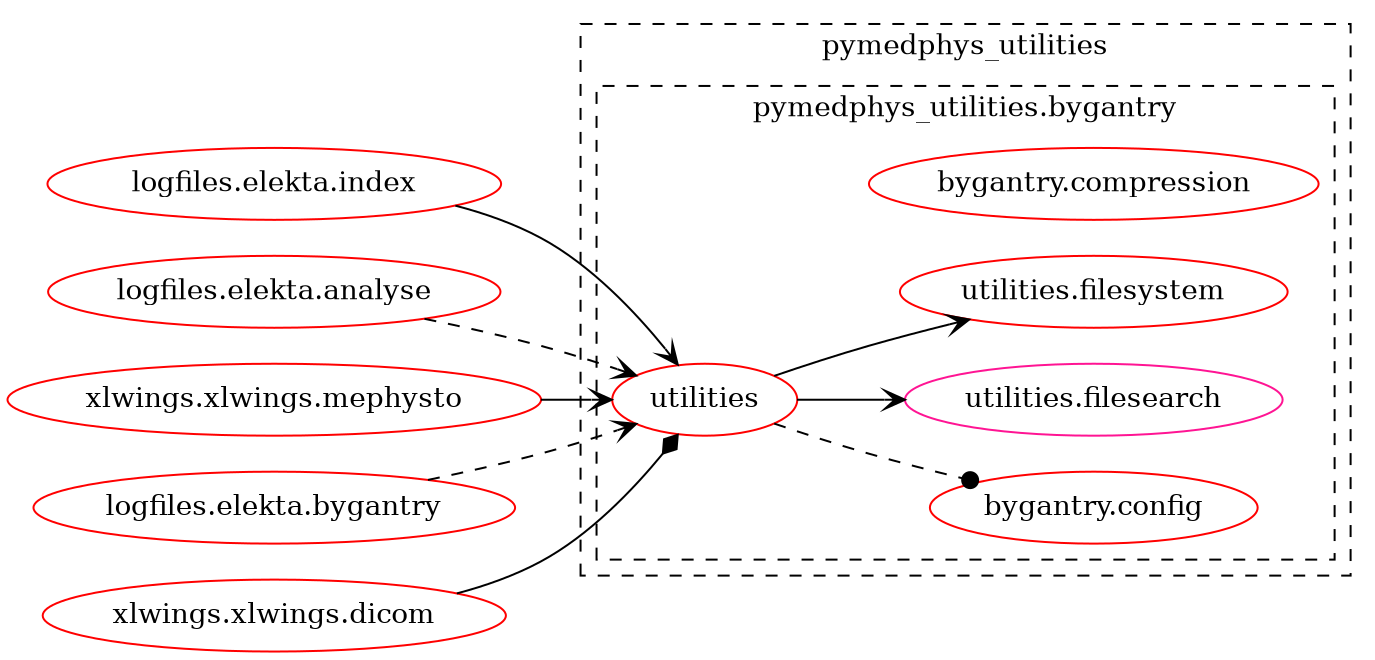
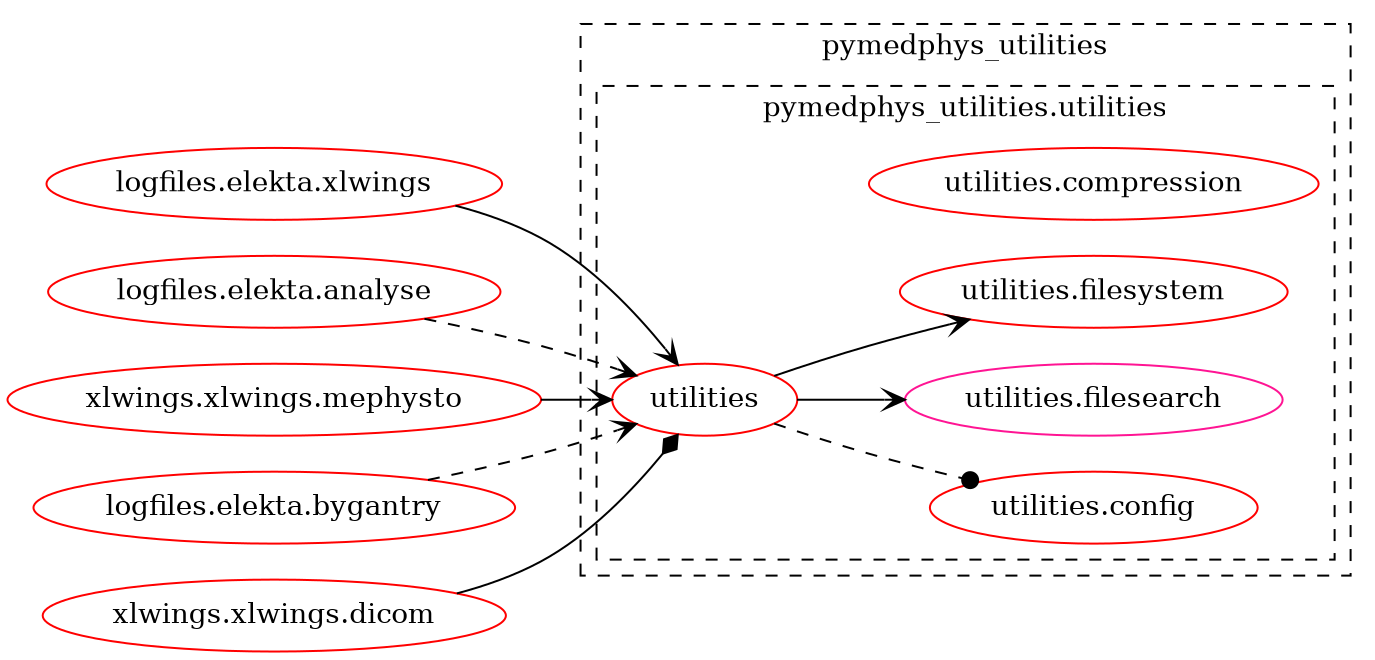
(966, 109) -> (966, 109)
(274, 184) -> (274, 184)
(1094, 184) -> (1094, 184)
(1094, 508) -> (1094, 508)
